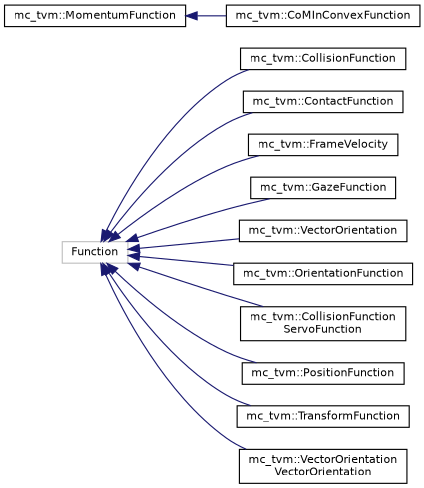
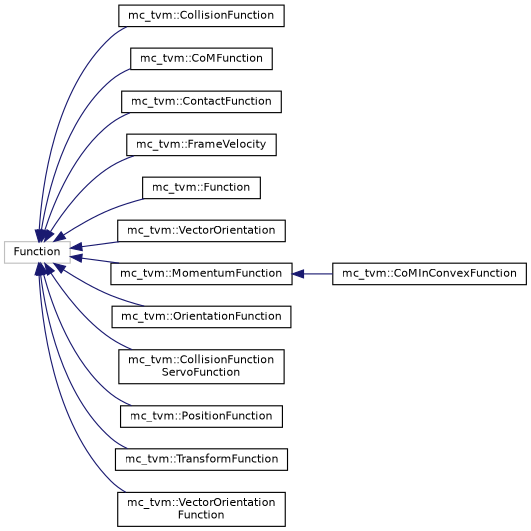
none -> (201, 59)
(323, 188) -> (201, 188)
none -> (101, 261)
(323, 466) -> (201, 509)
